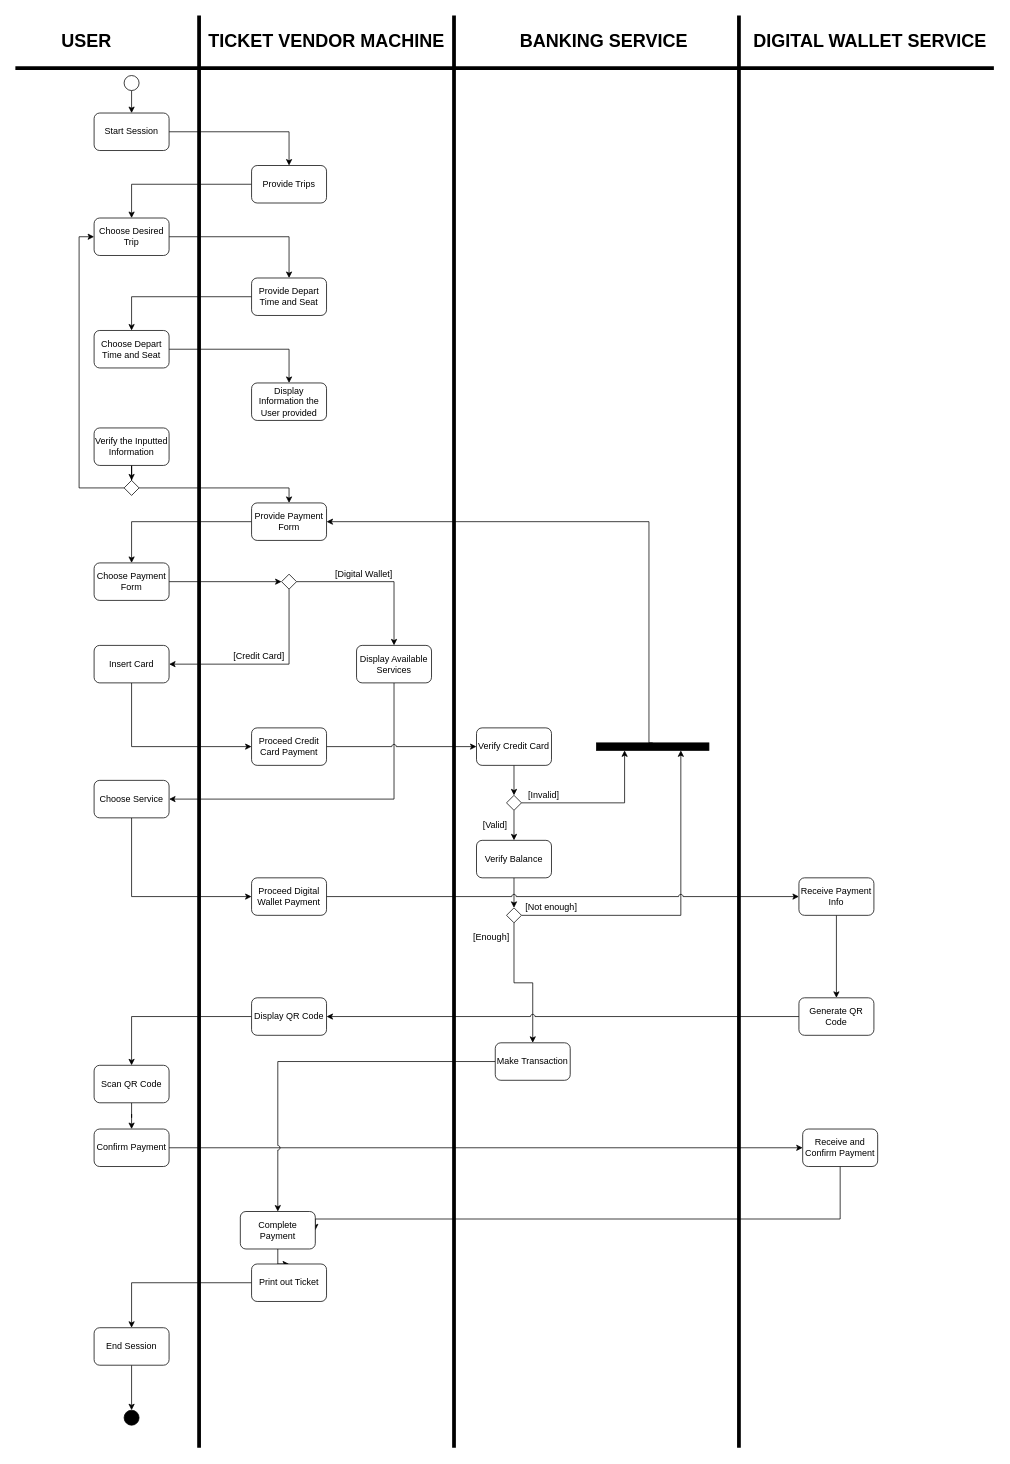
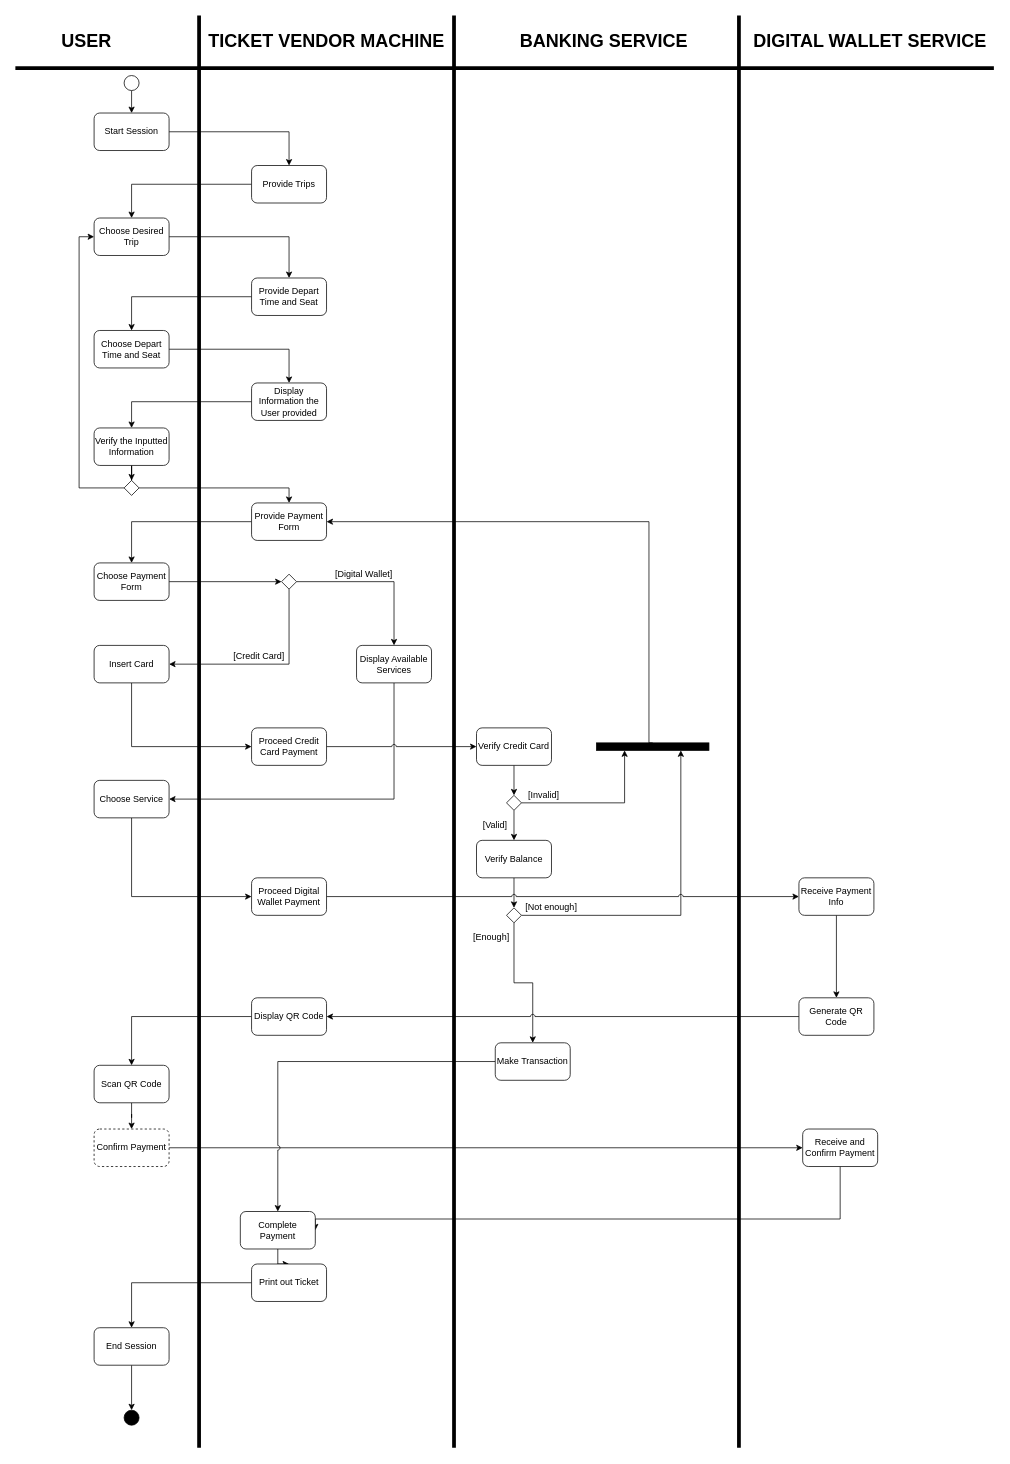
none -> (182, 402)
(132, 1148) -> (132, 1148)
